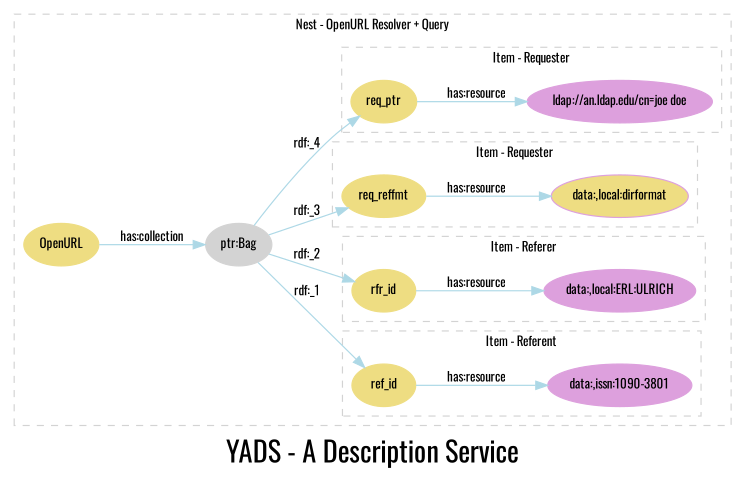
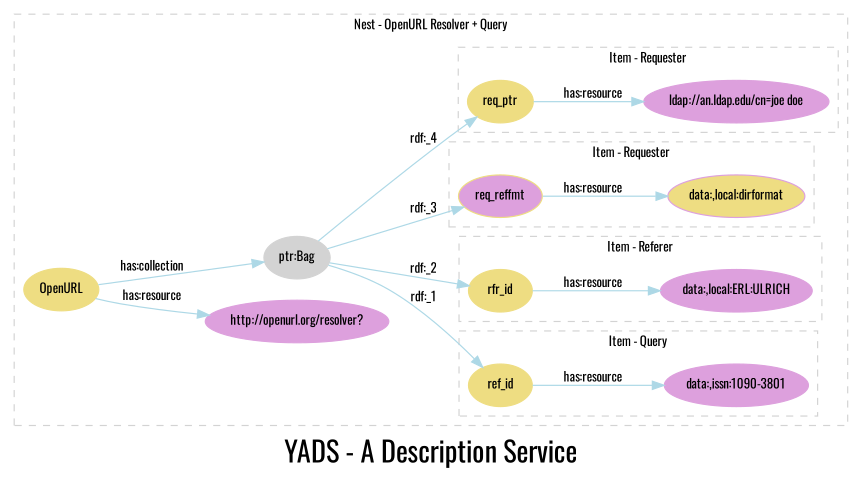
(384, 196) -> (500, 196)
none -> (297, 321)
(522, 343) -> (638, 343)
